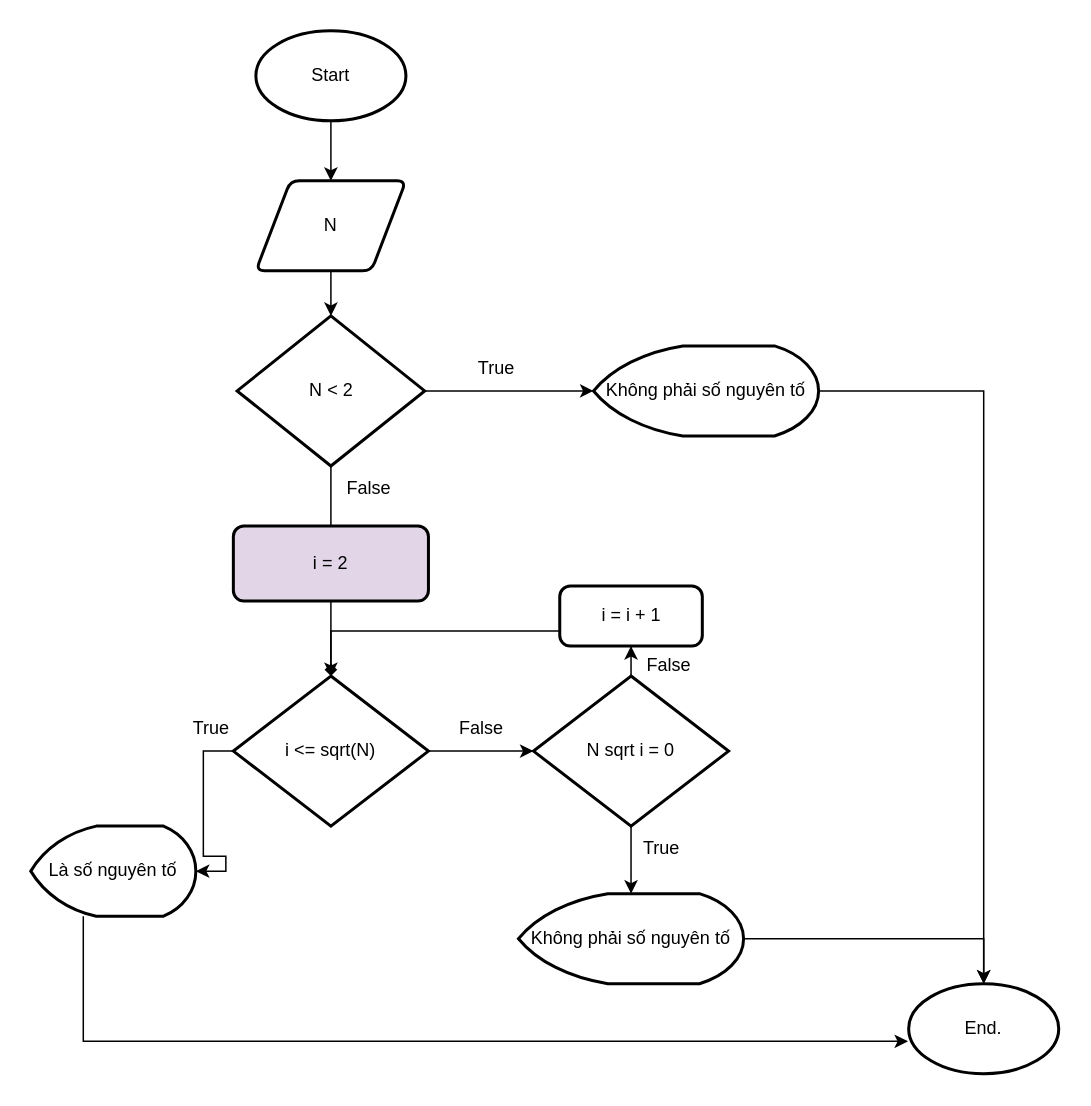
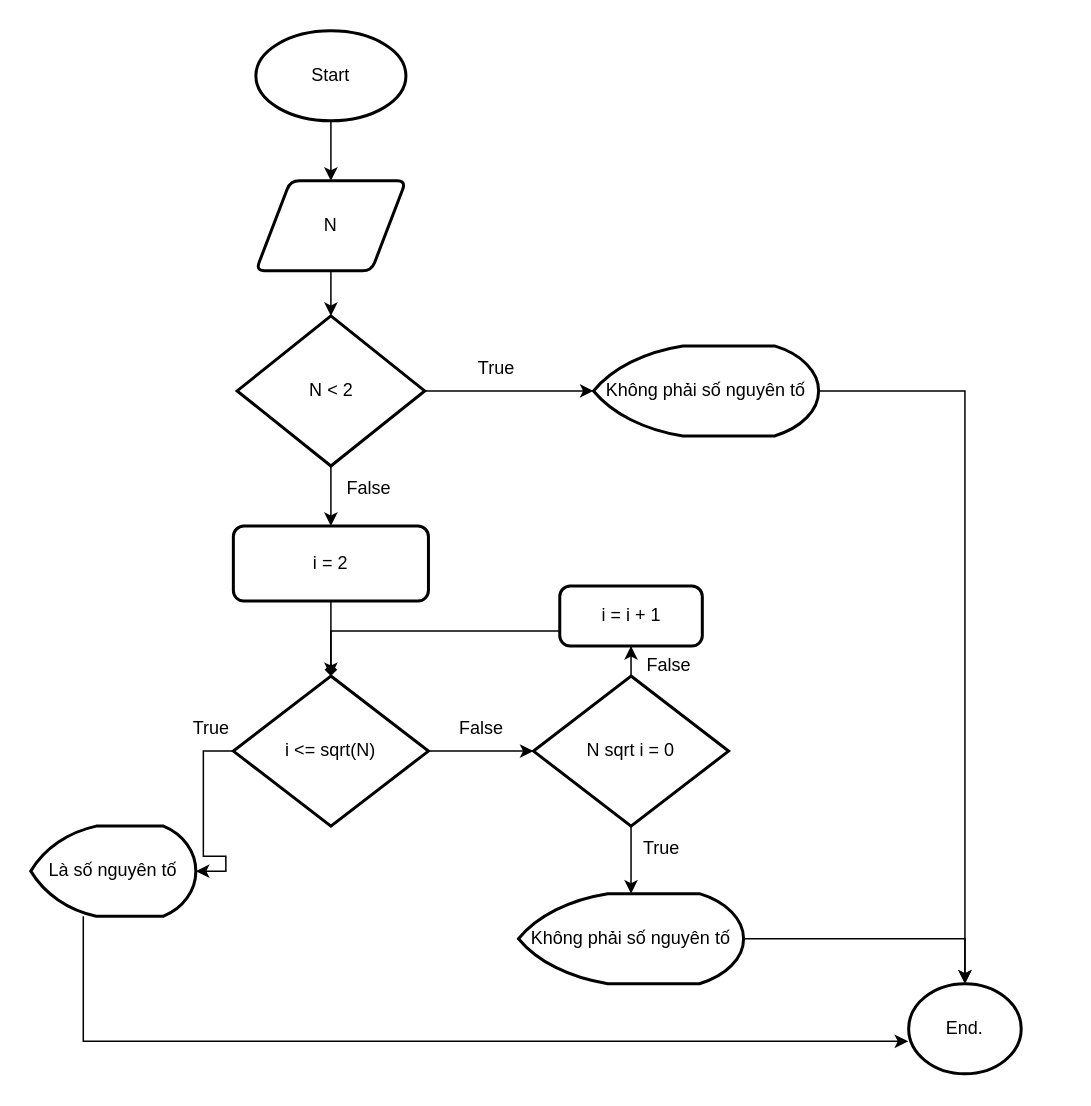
(331, 518) -> (331, 514)
(331, 563) -> (331, 563)
(983, 1028) -> (965, 1028)
